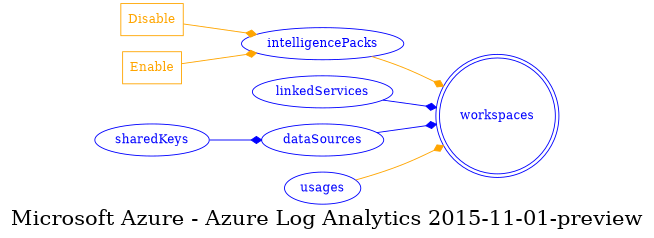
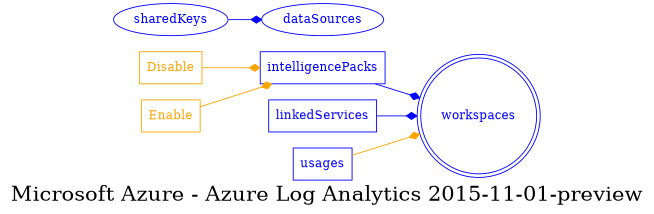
(323, 44) -> (323, 68)
(403, 68) -> (392, 89)
(323, 92) -> (323, 116)
(401, 129) -> none
(323, 188) -> (323, 164)
